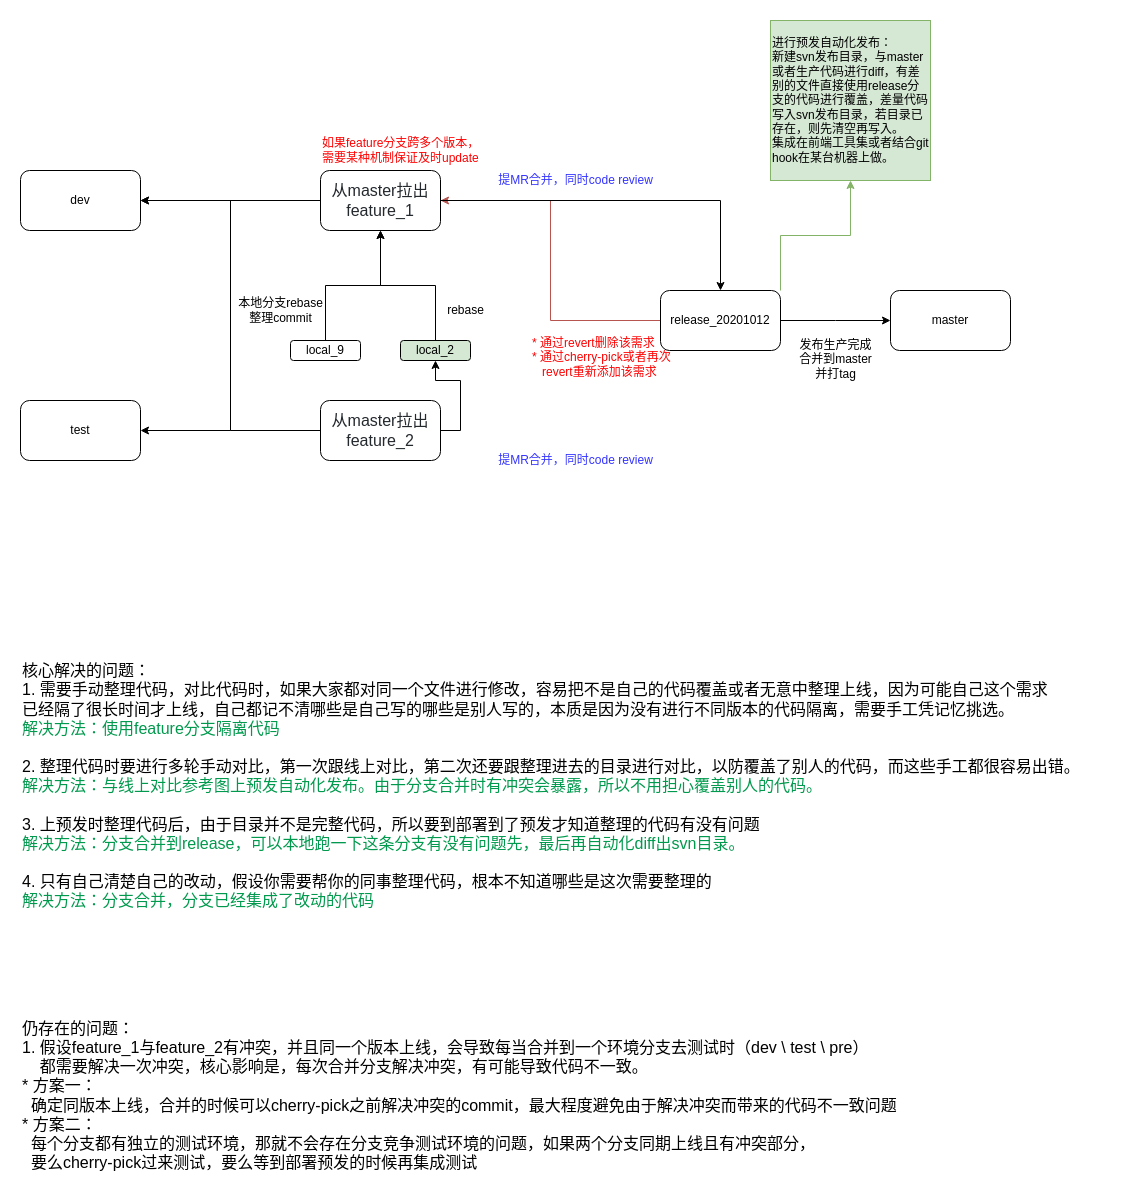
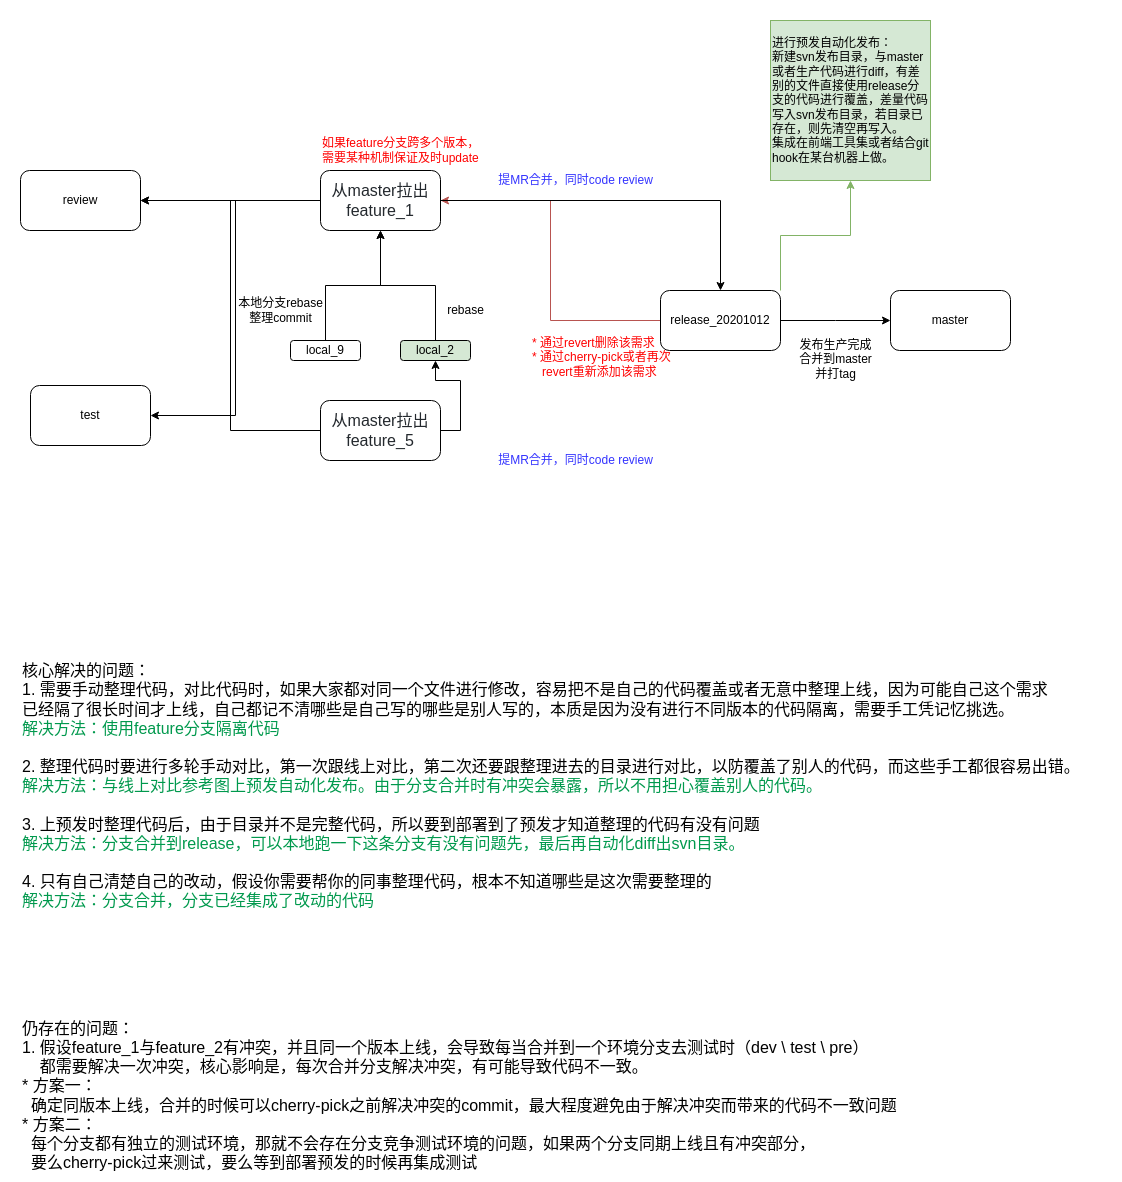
(81, 201) -> (81, 201)
(81, 431) -> (91, 416)
(381, 431) -> (381, 431)
